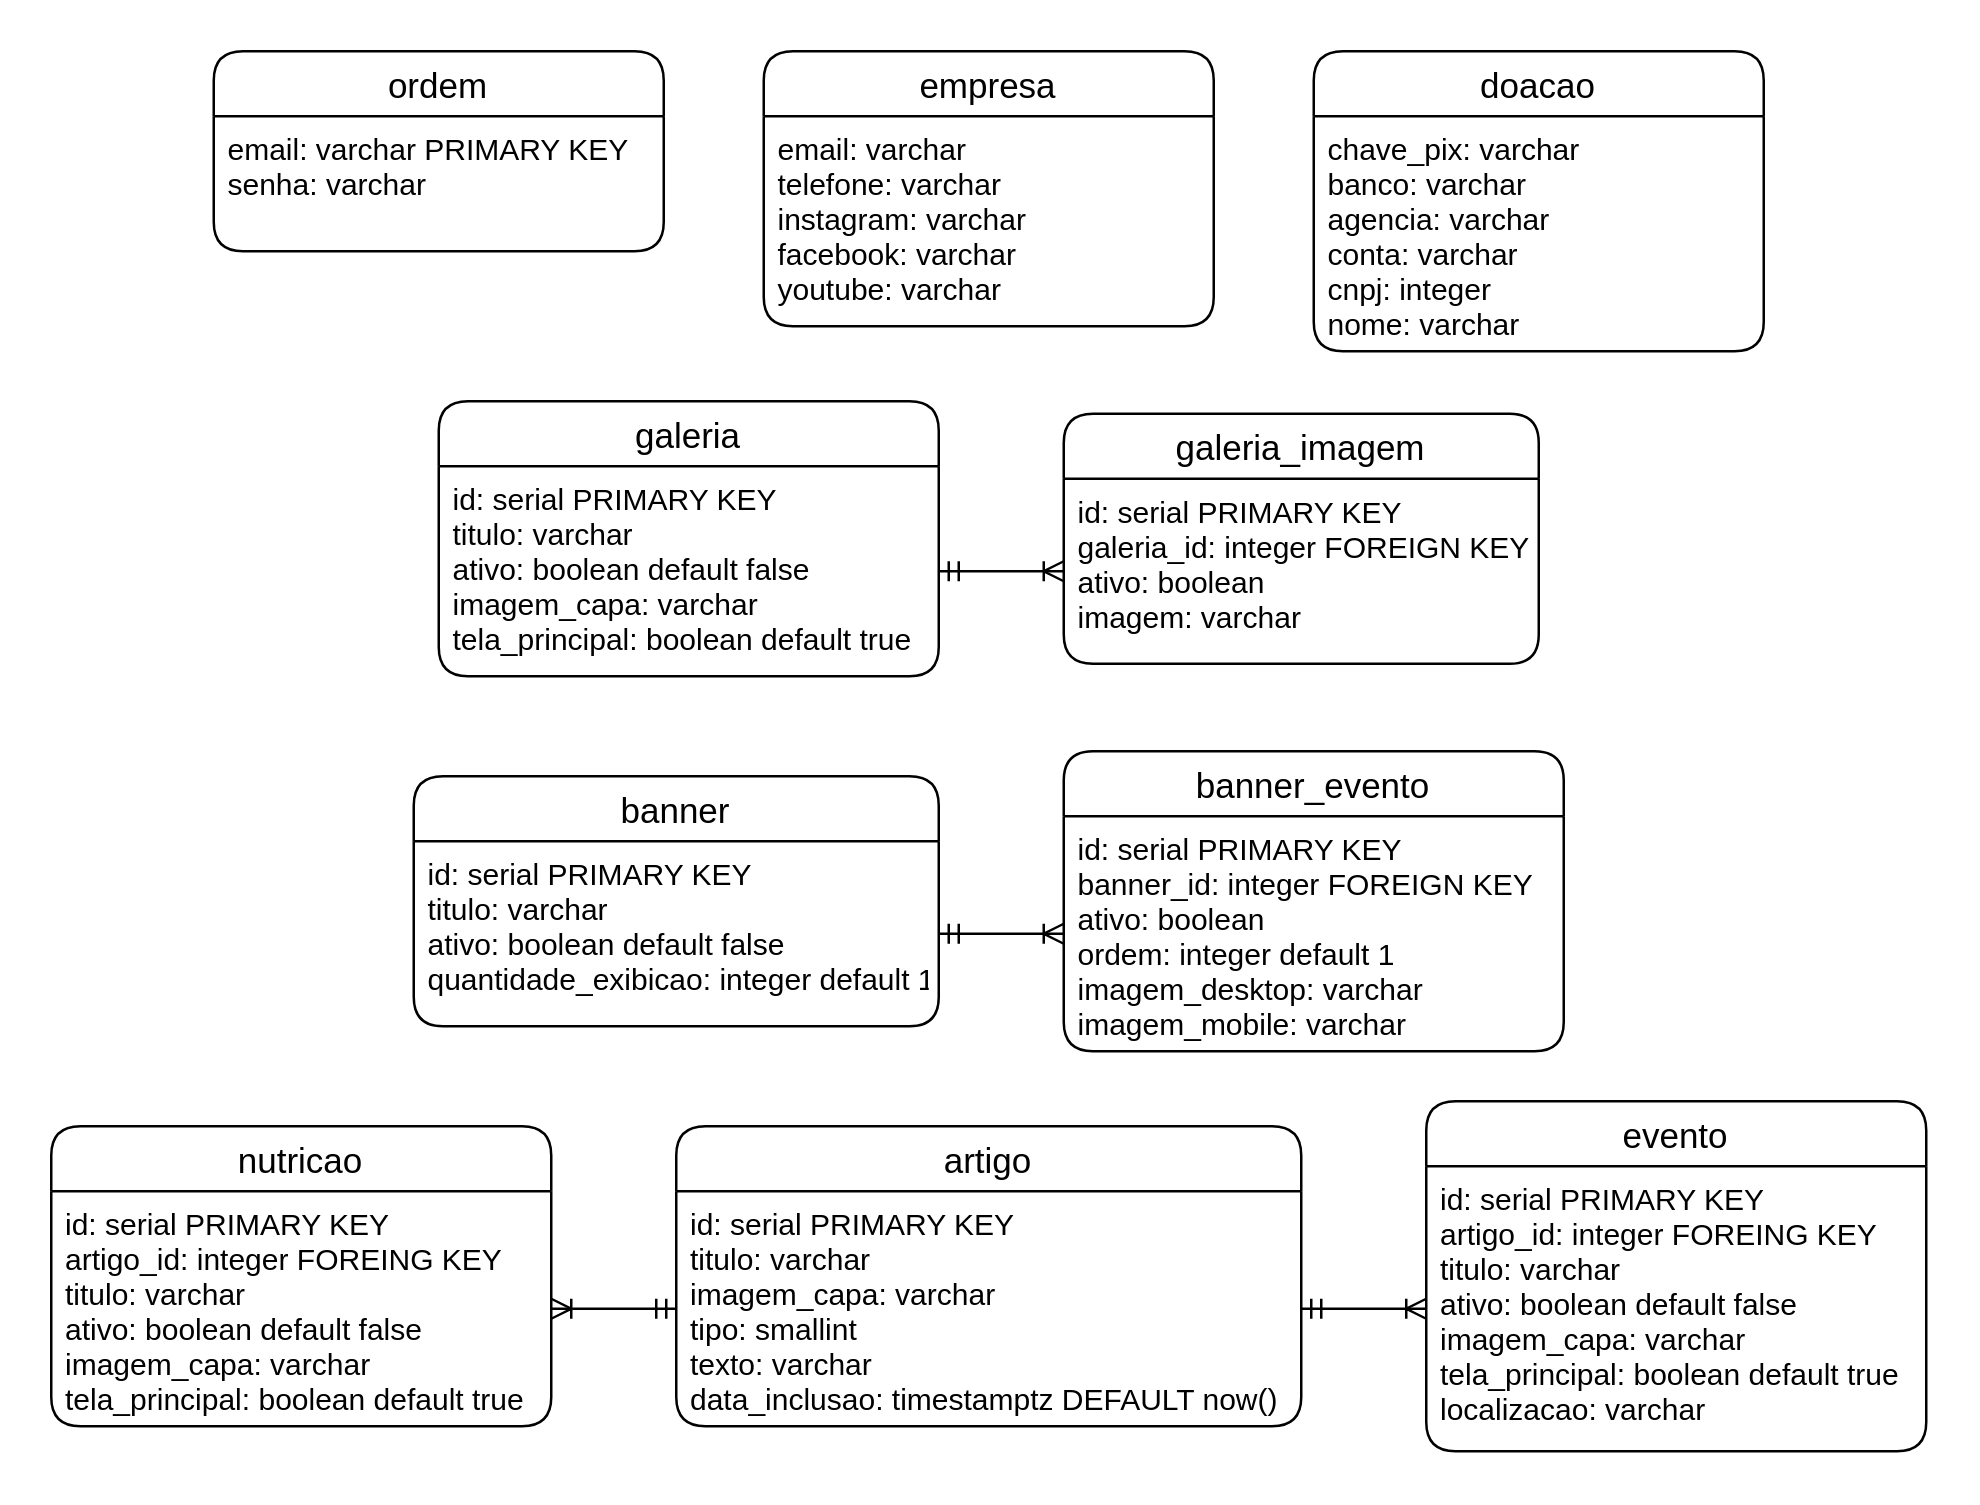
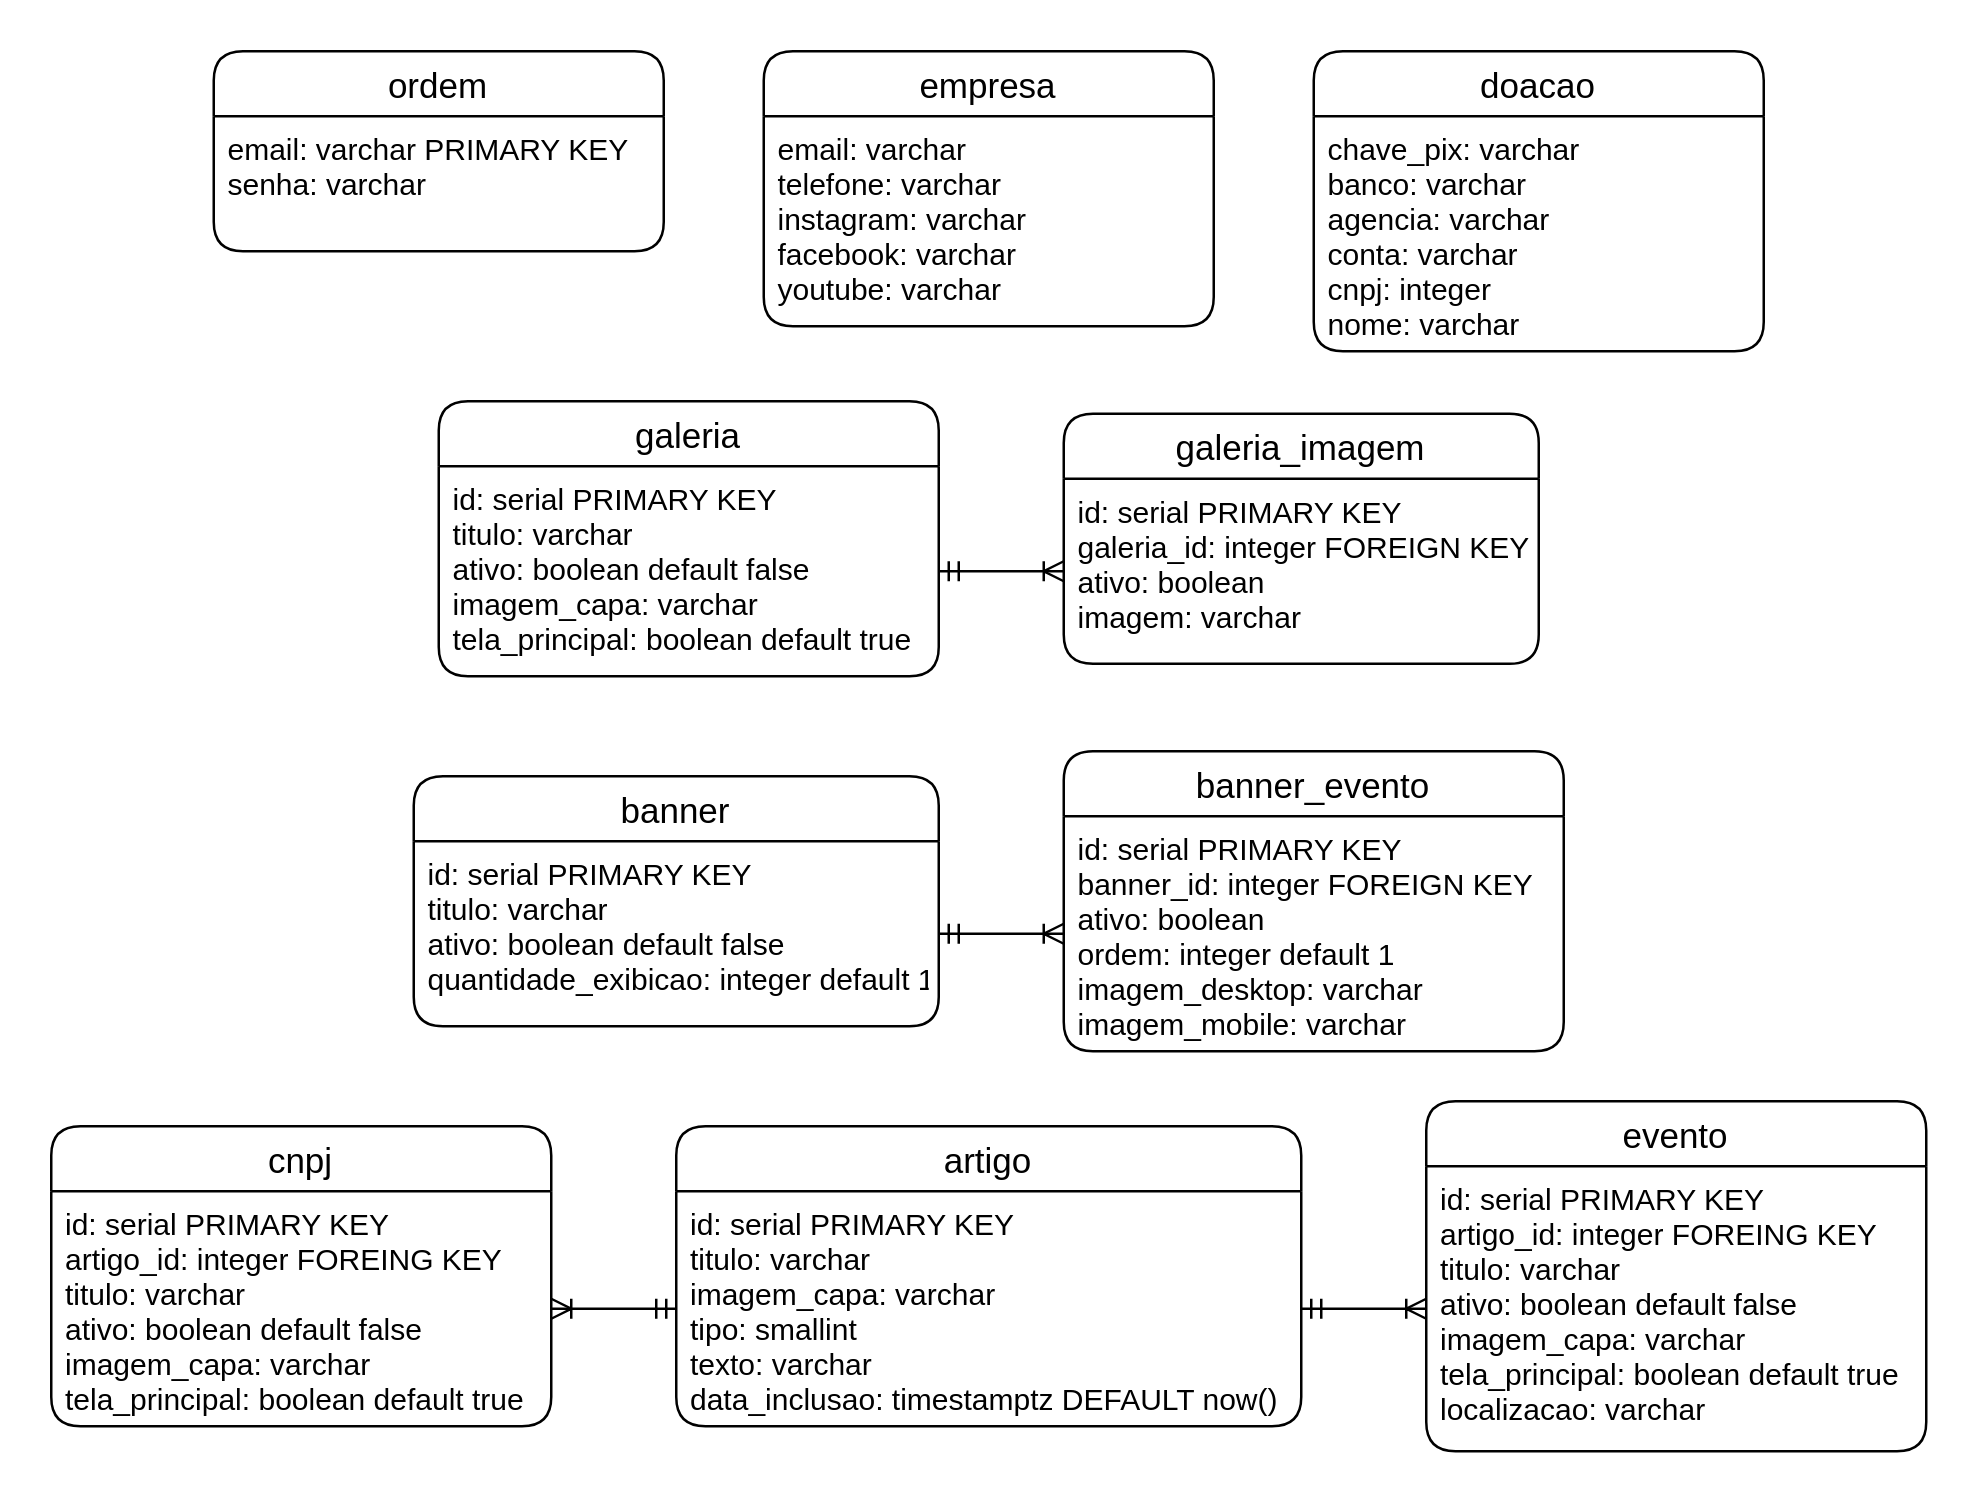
(300, 1161) -> (300, 1161)
